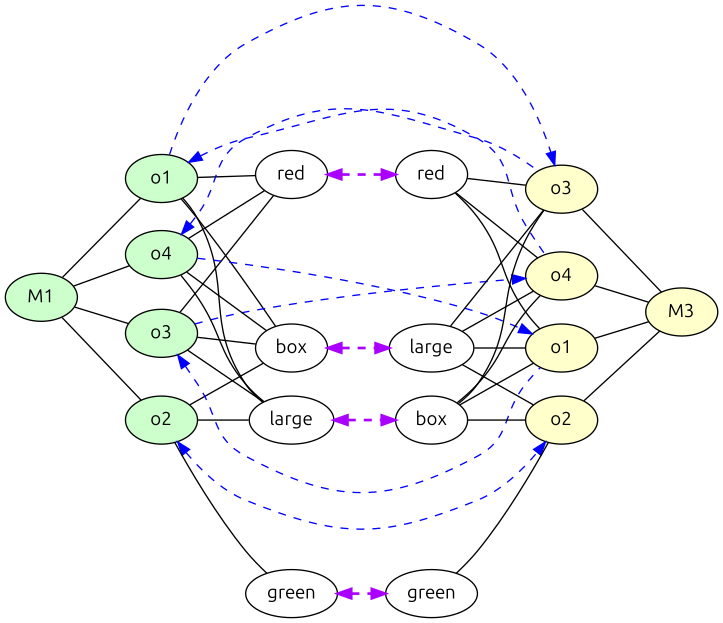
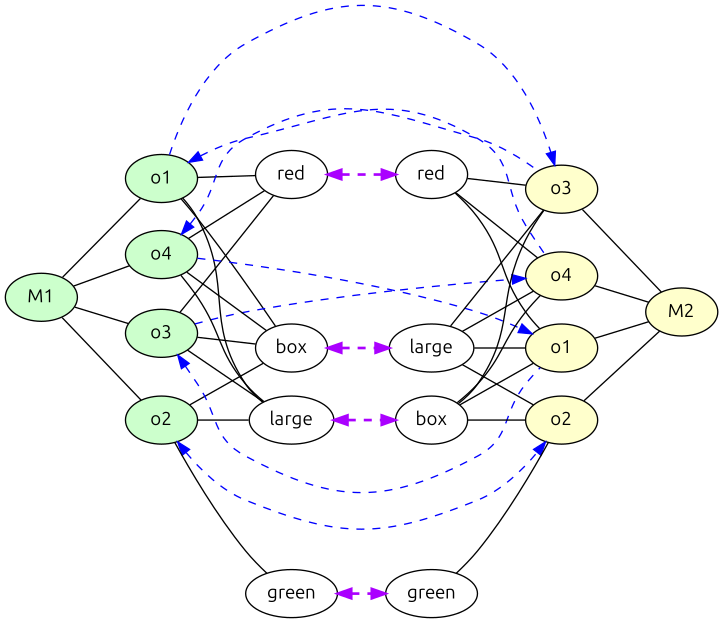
(682, 312) -> (682, 312)
